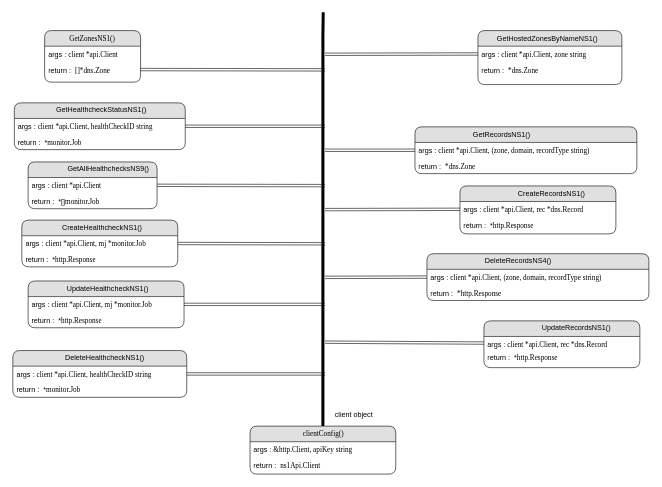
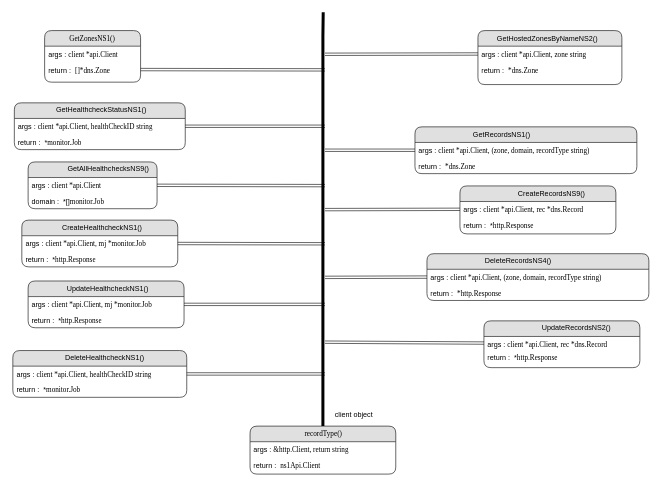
(548, 39) -> (548, 39)
(554, 194) -> (554, 194)
(75, 202) -> (74, 202)
(578, 329) -> (578, 329)
(323, 434) -> (323, 434)
(312, 450) -> (313, 450)
